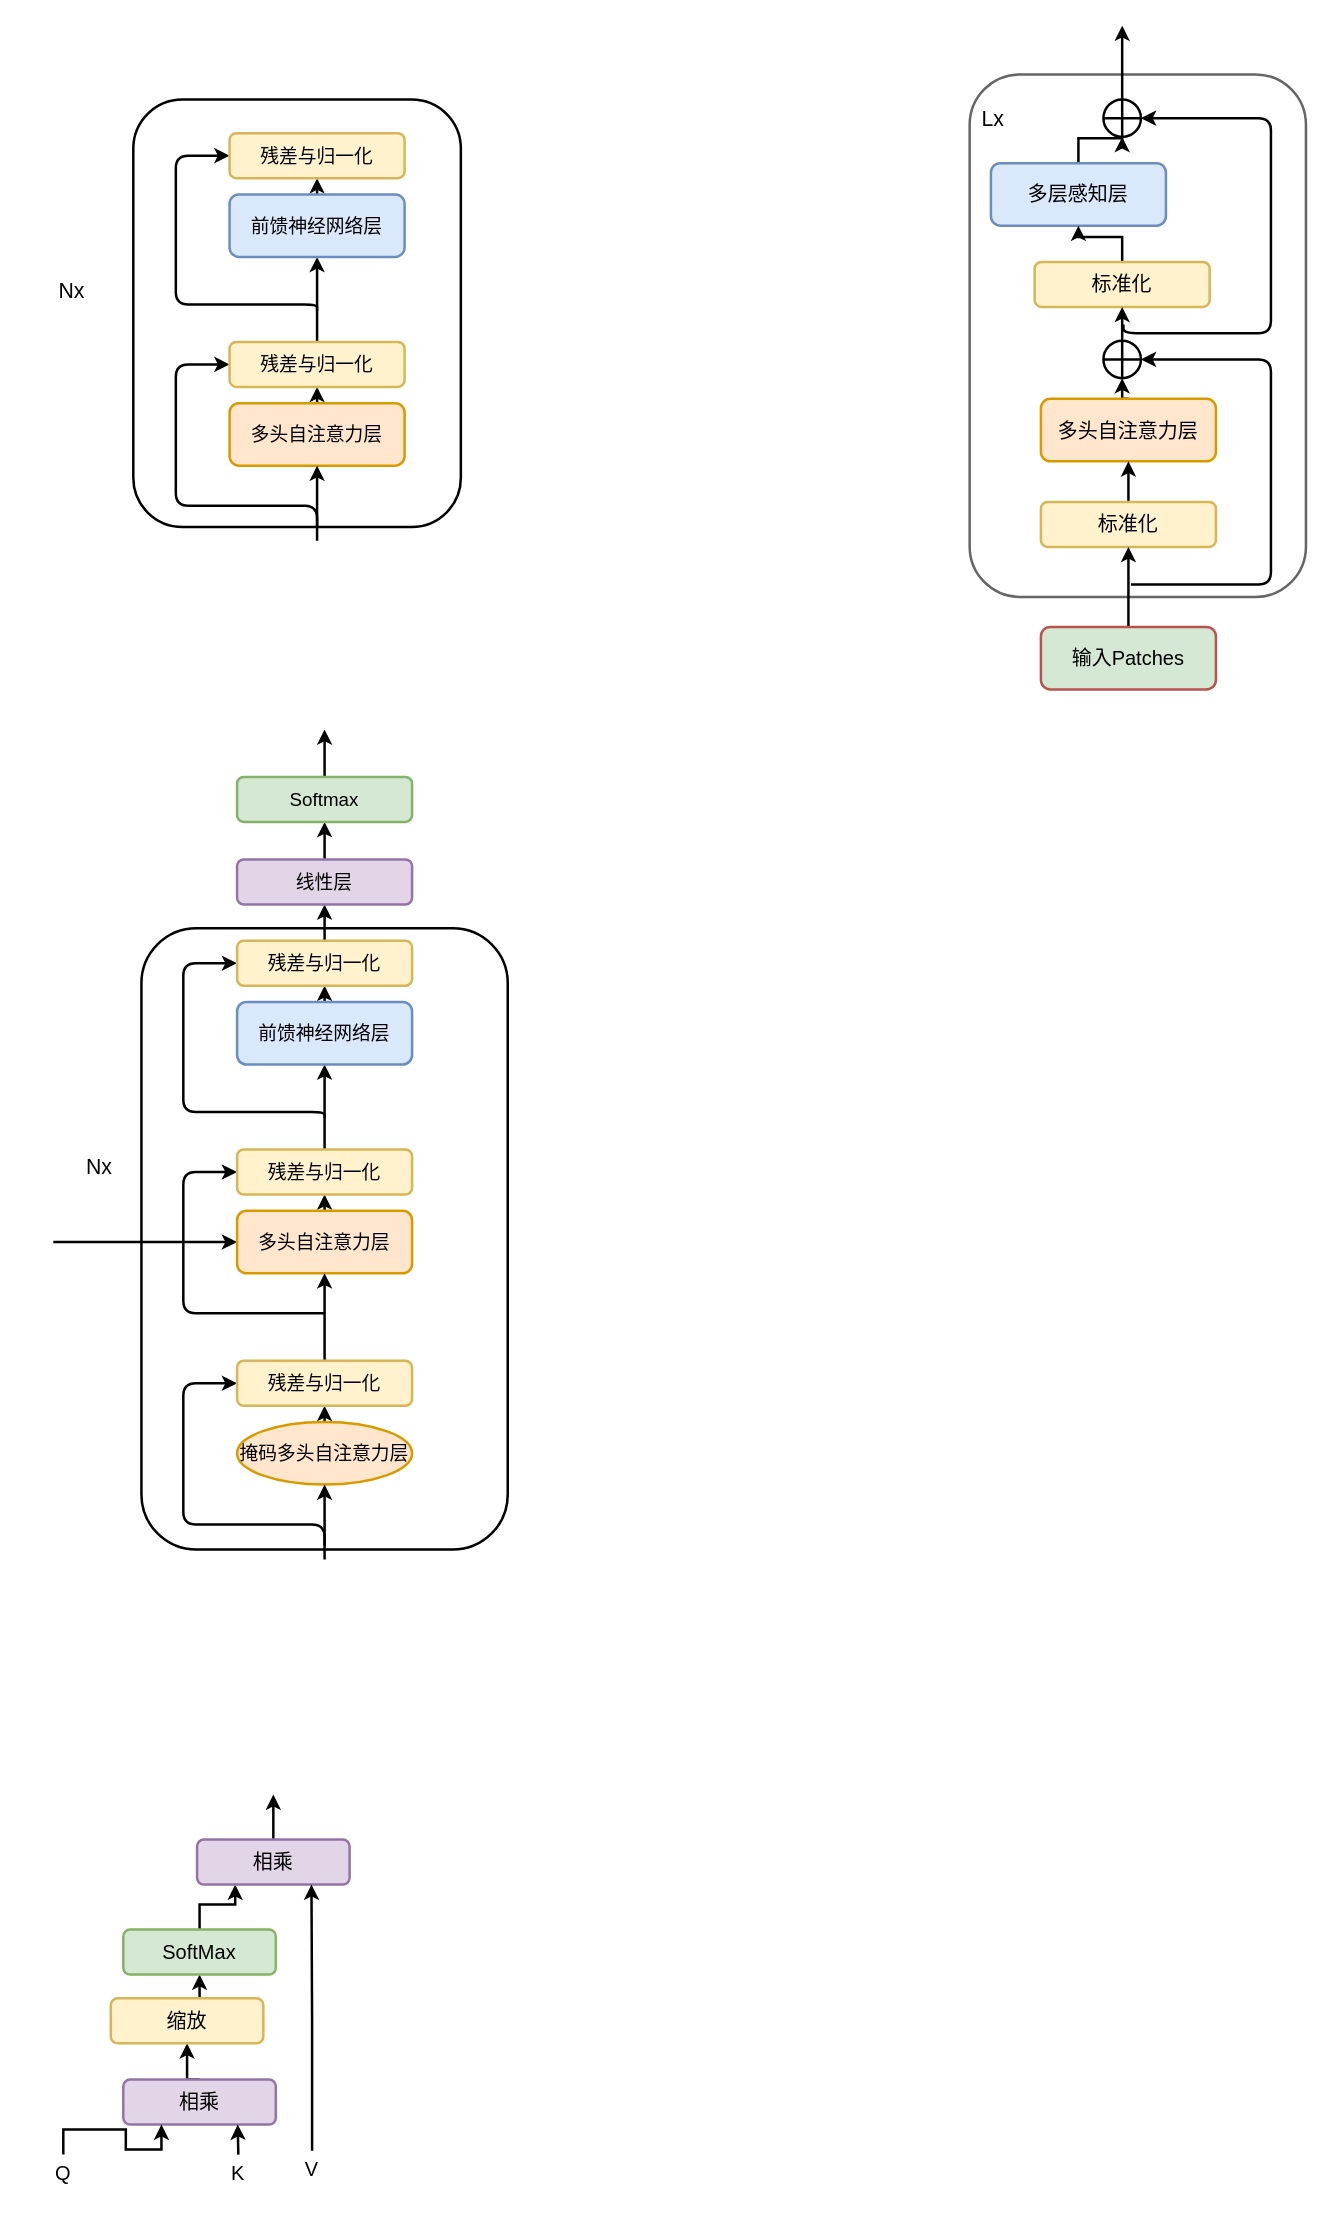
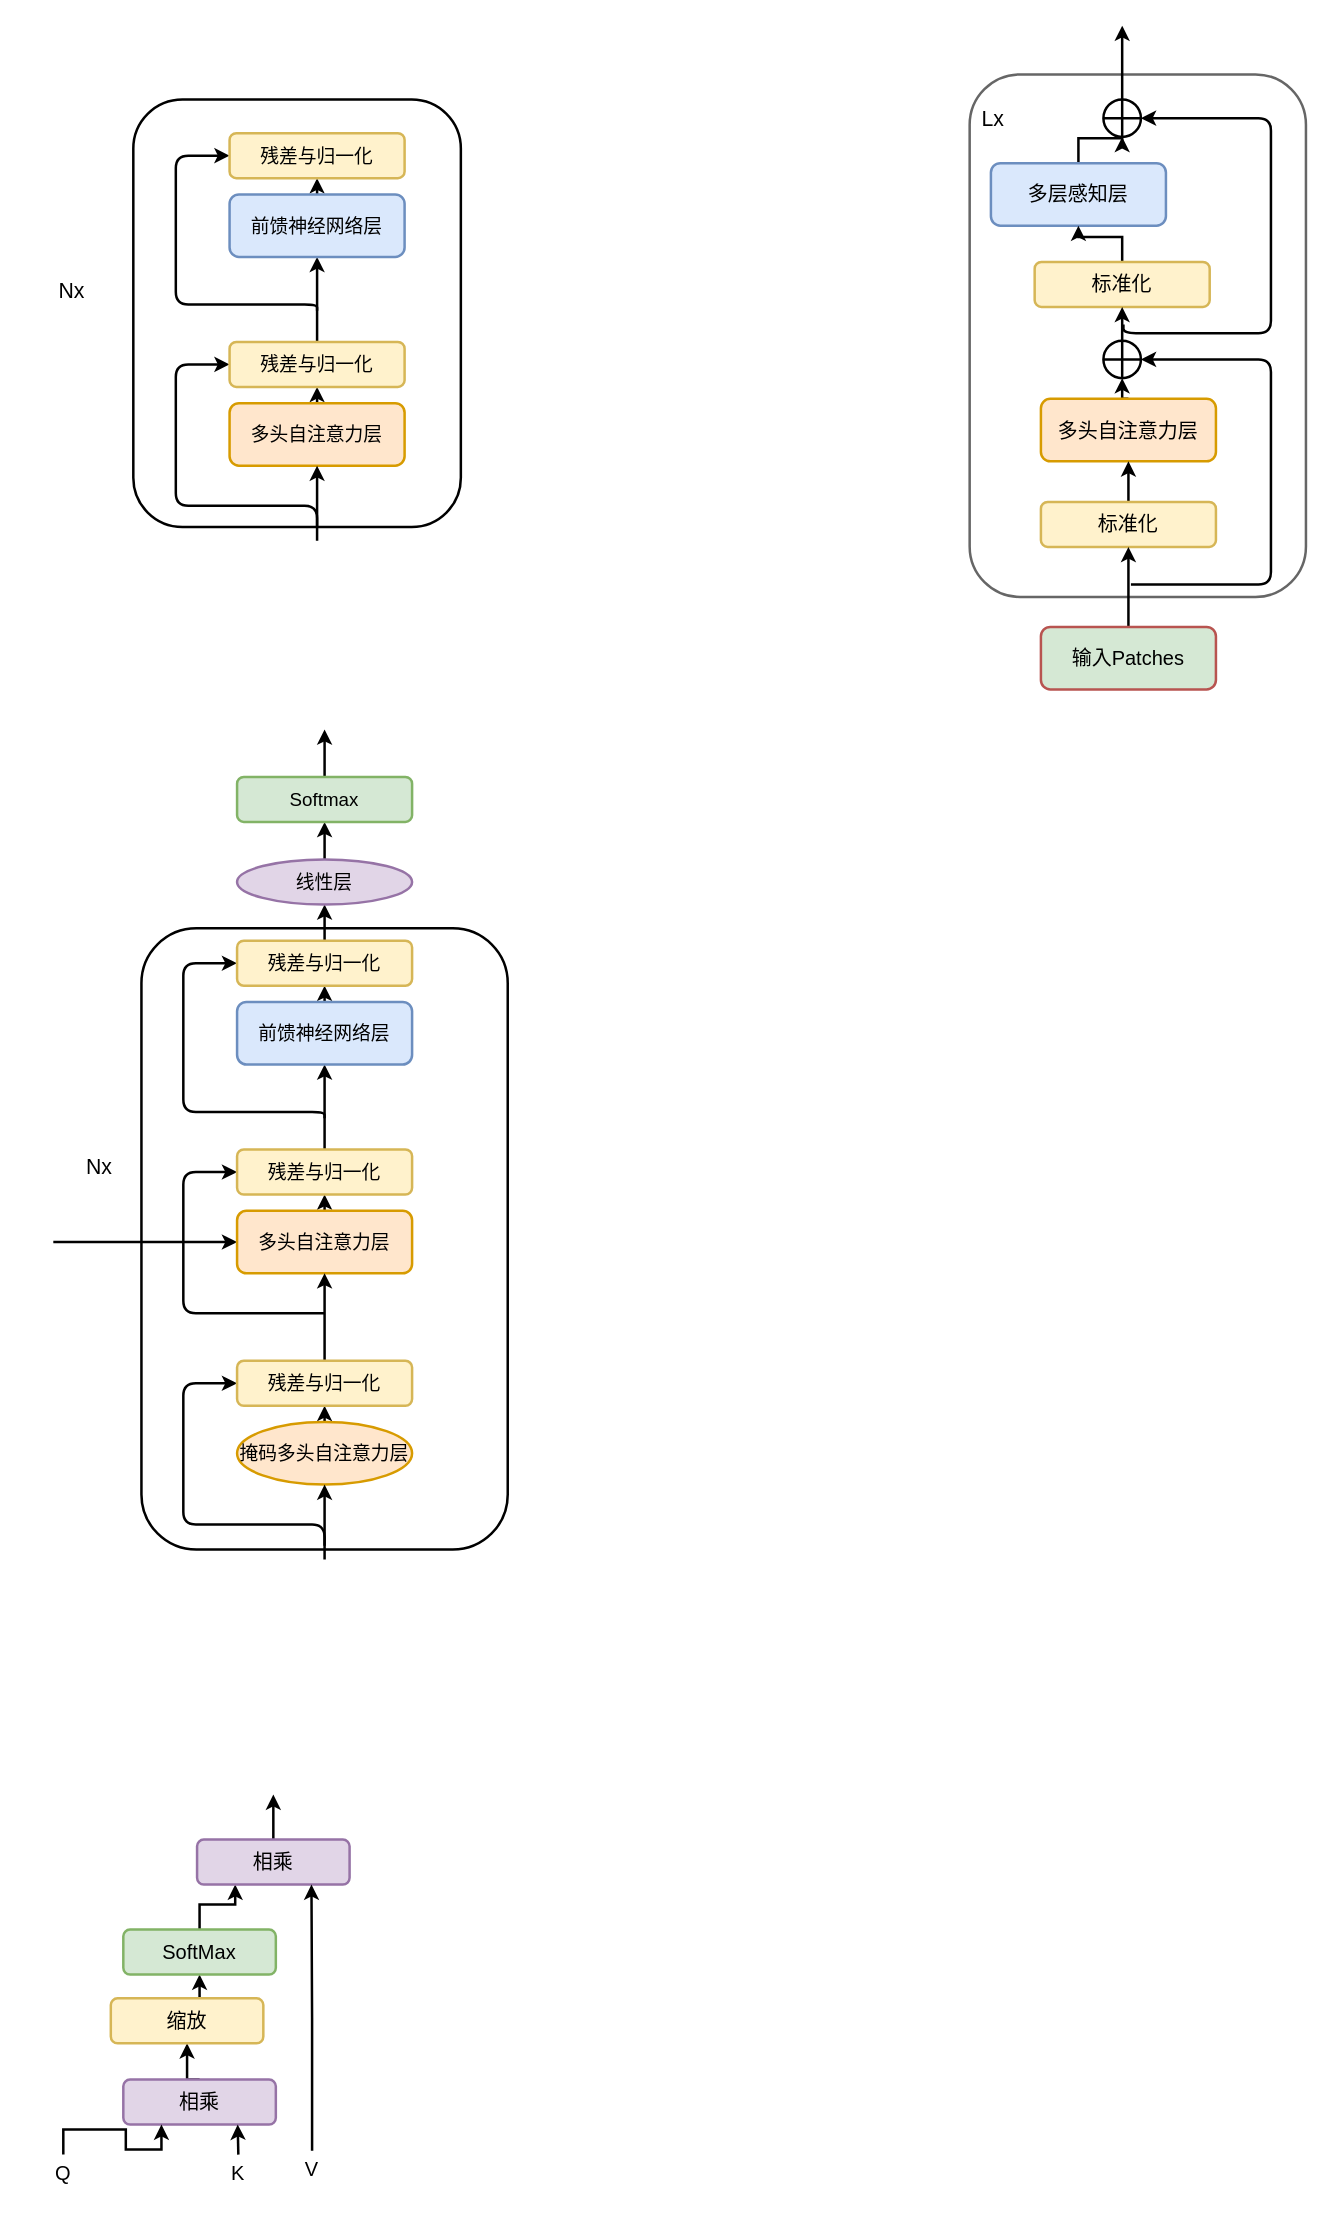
(324, 882) -> (324, 882)
